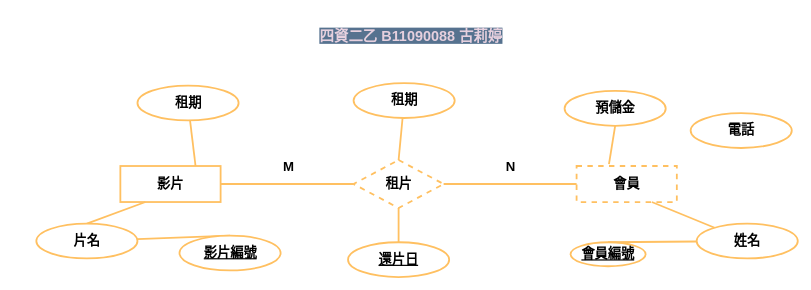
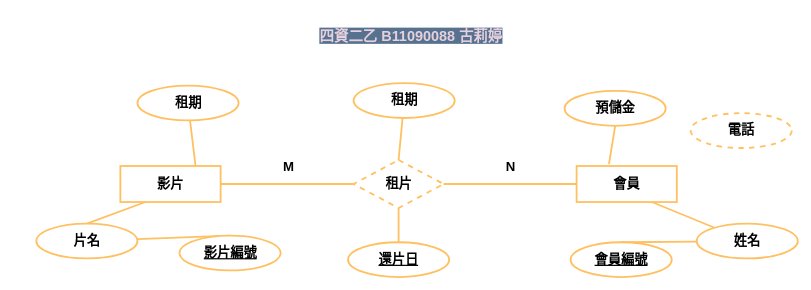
(741, 131) -> (741, 131)
(626, 184) -> (626, 184)
(608, 254) -> (621, 260)
